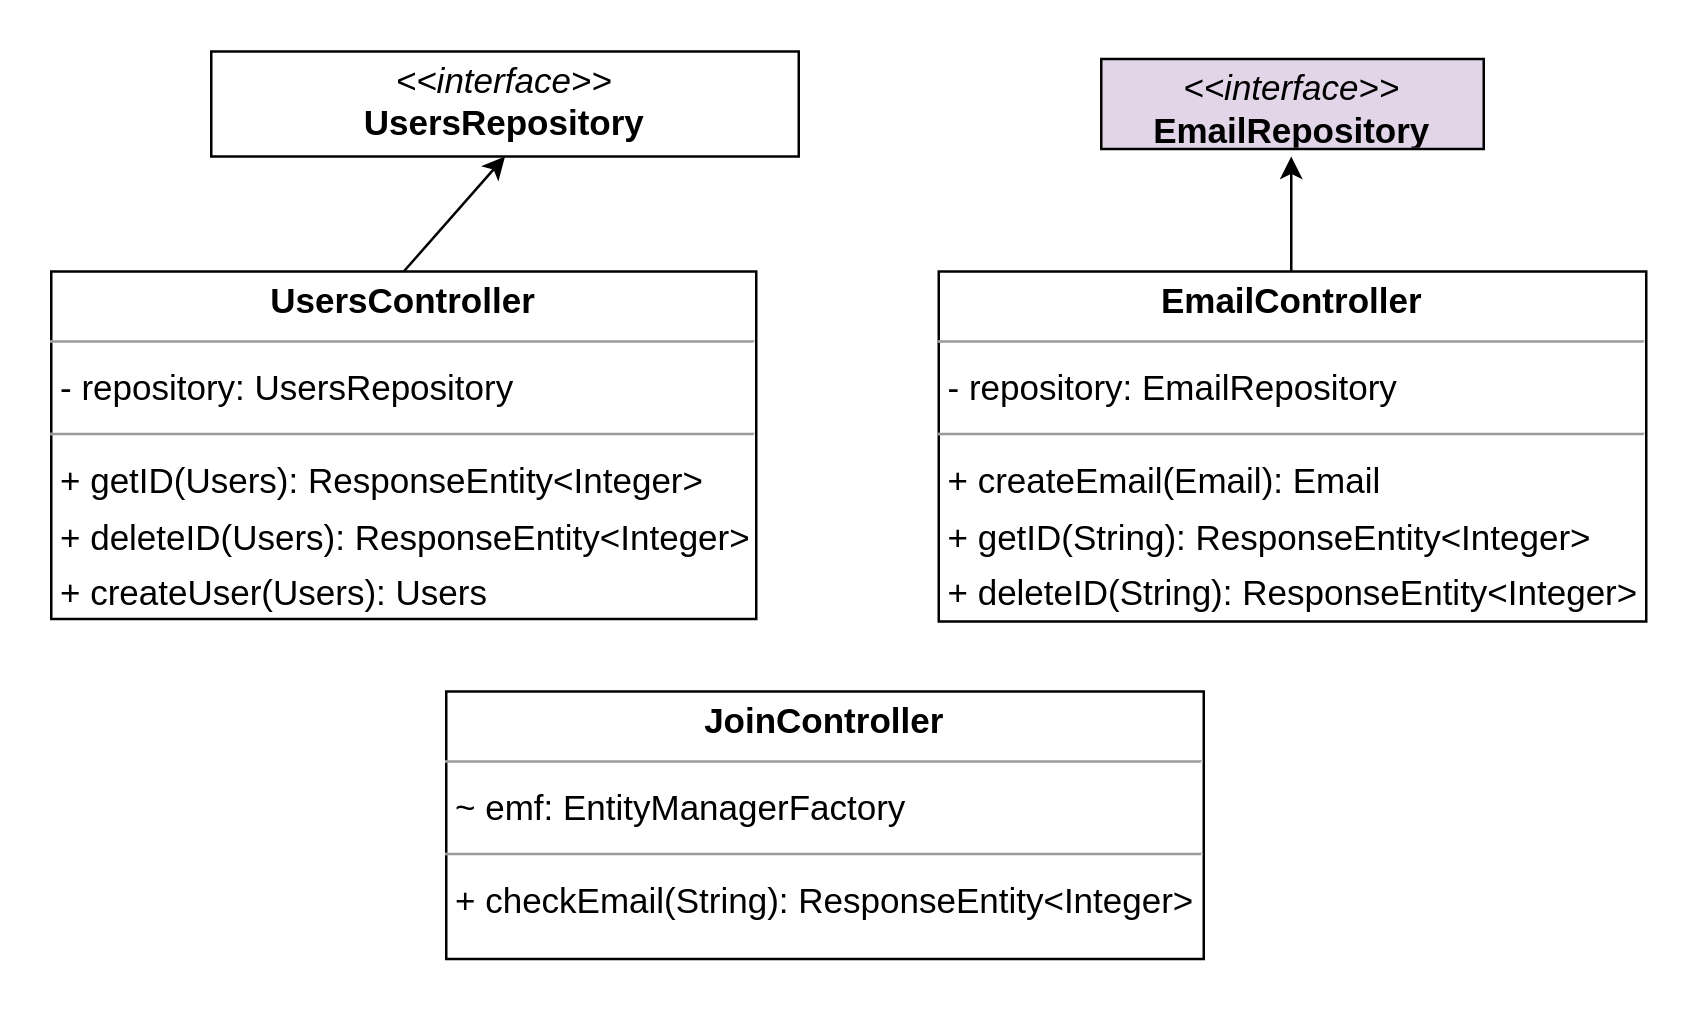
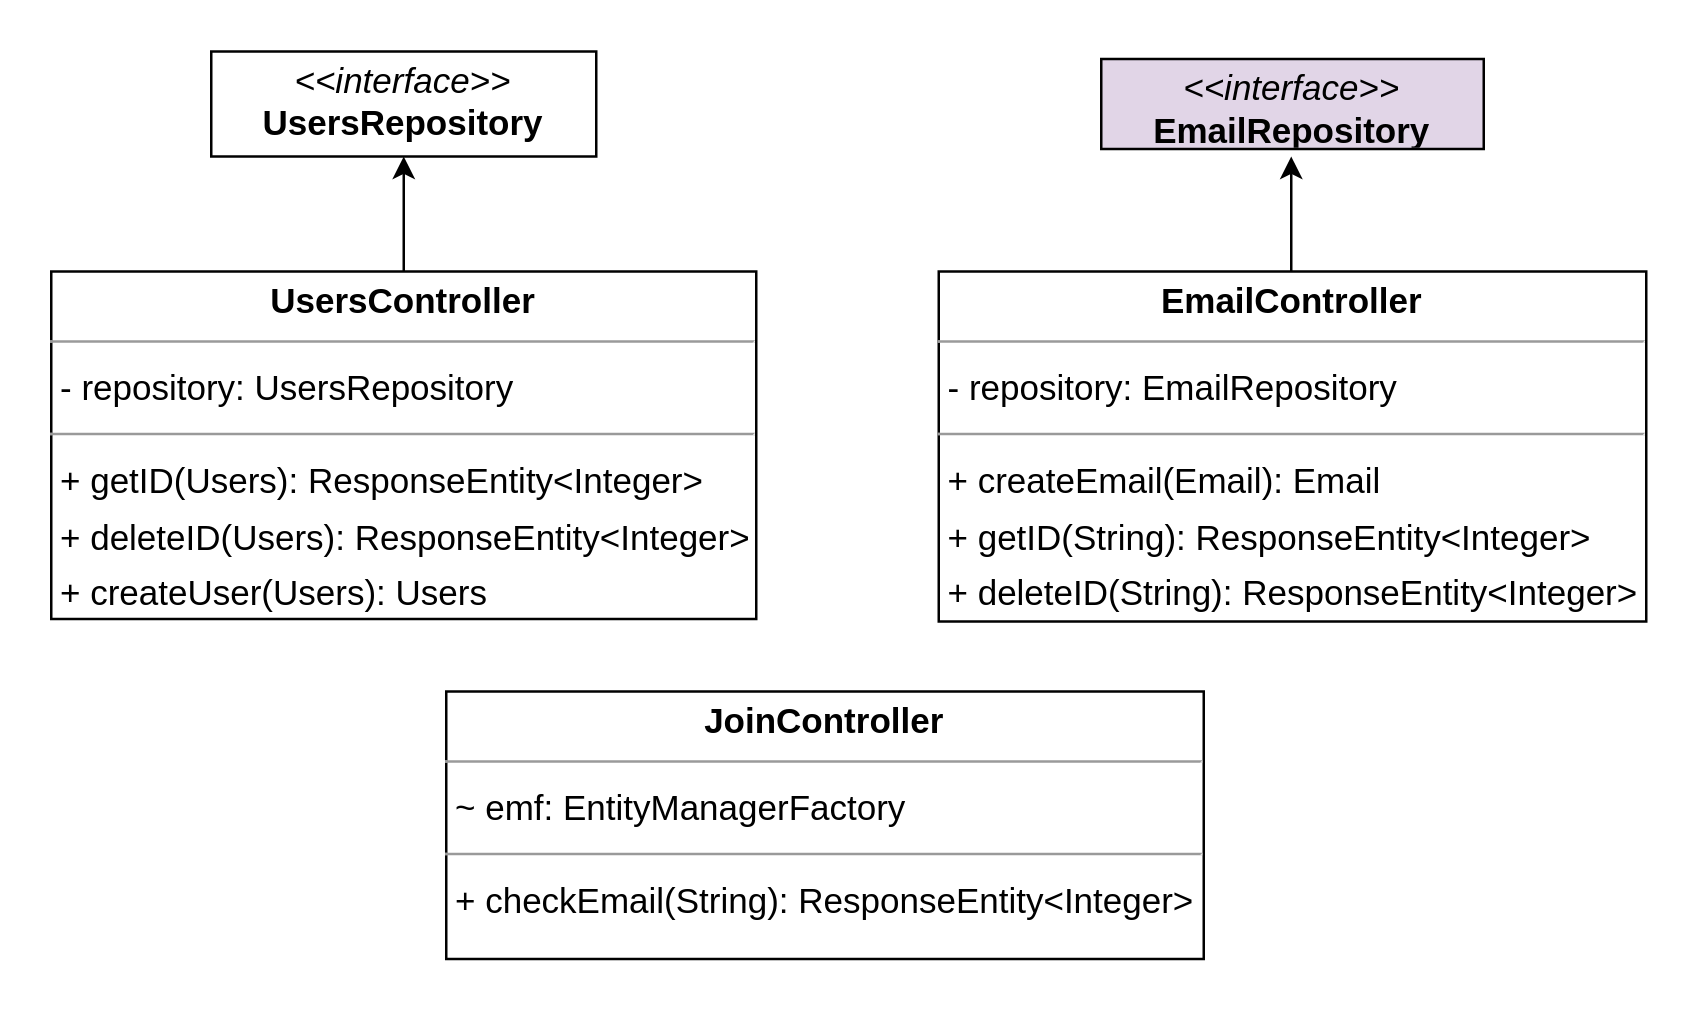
(505, 104) -> (404, 104)
